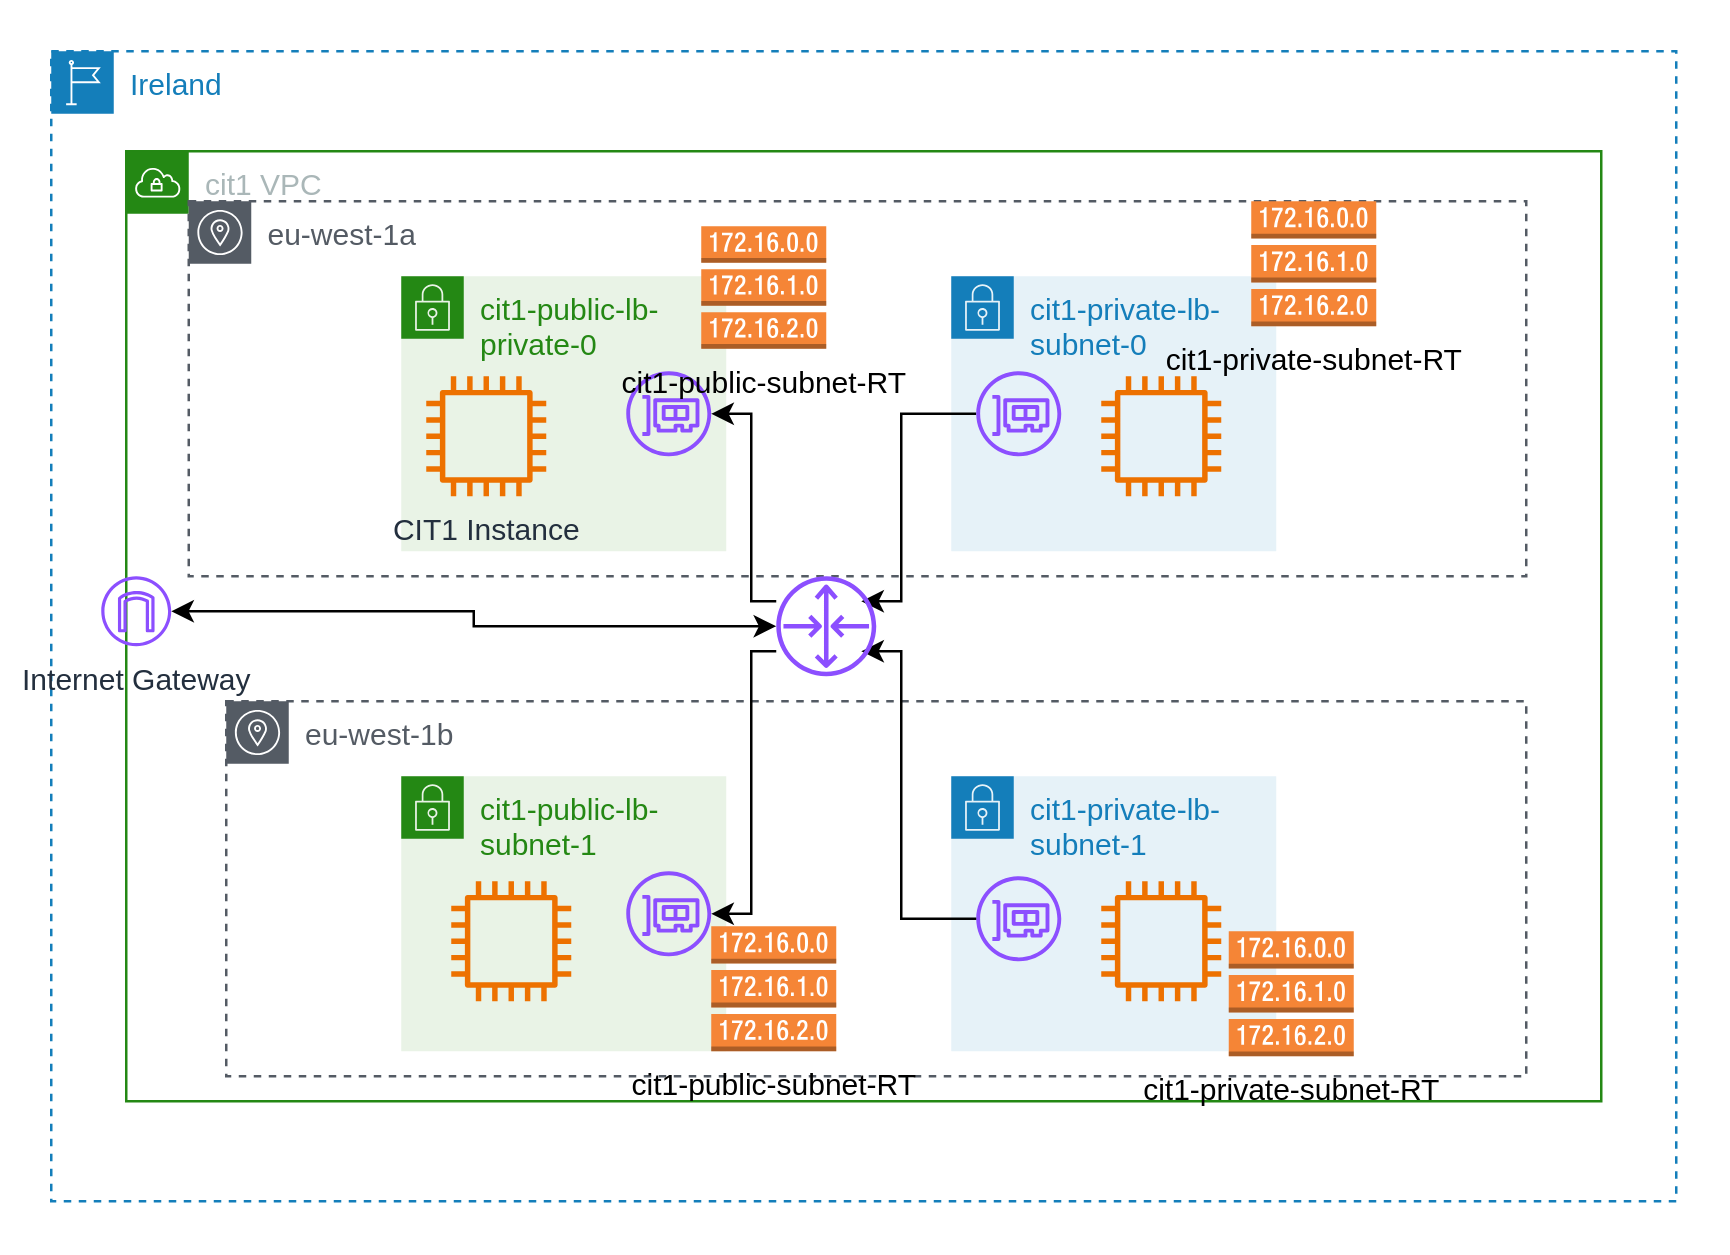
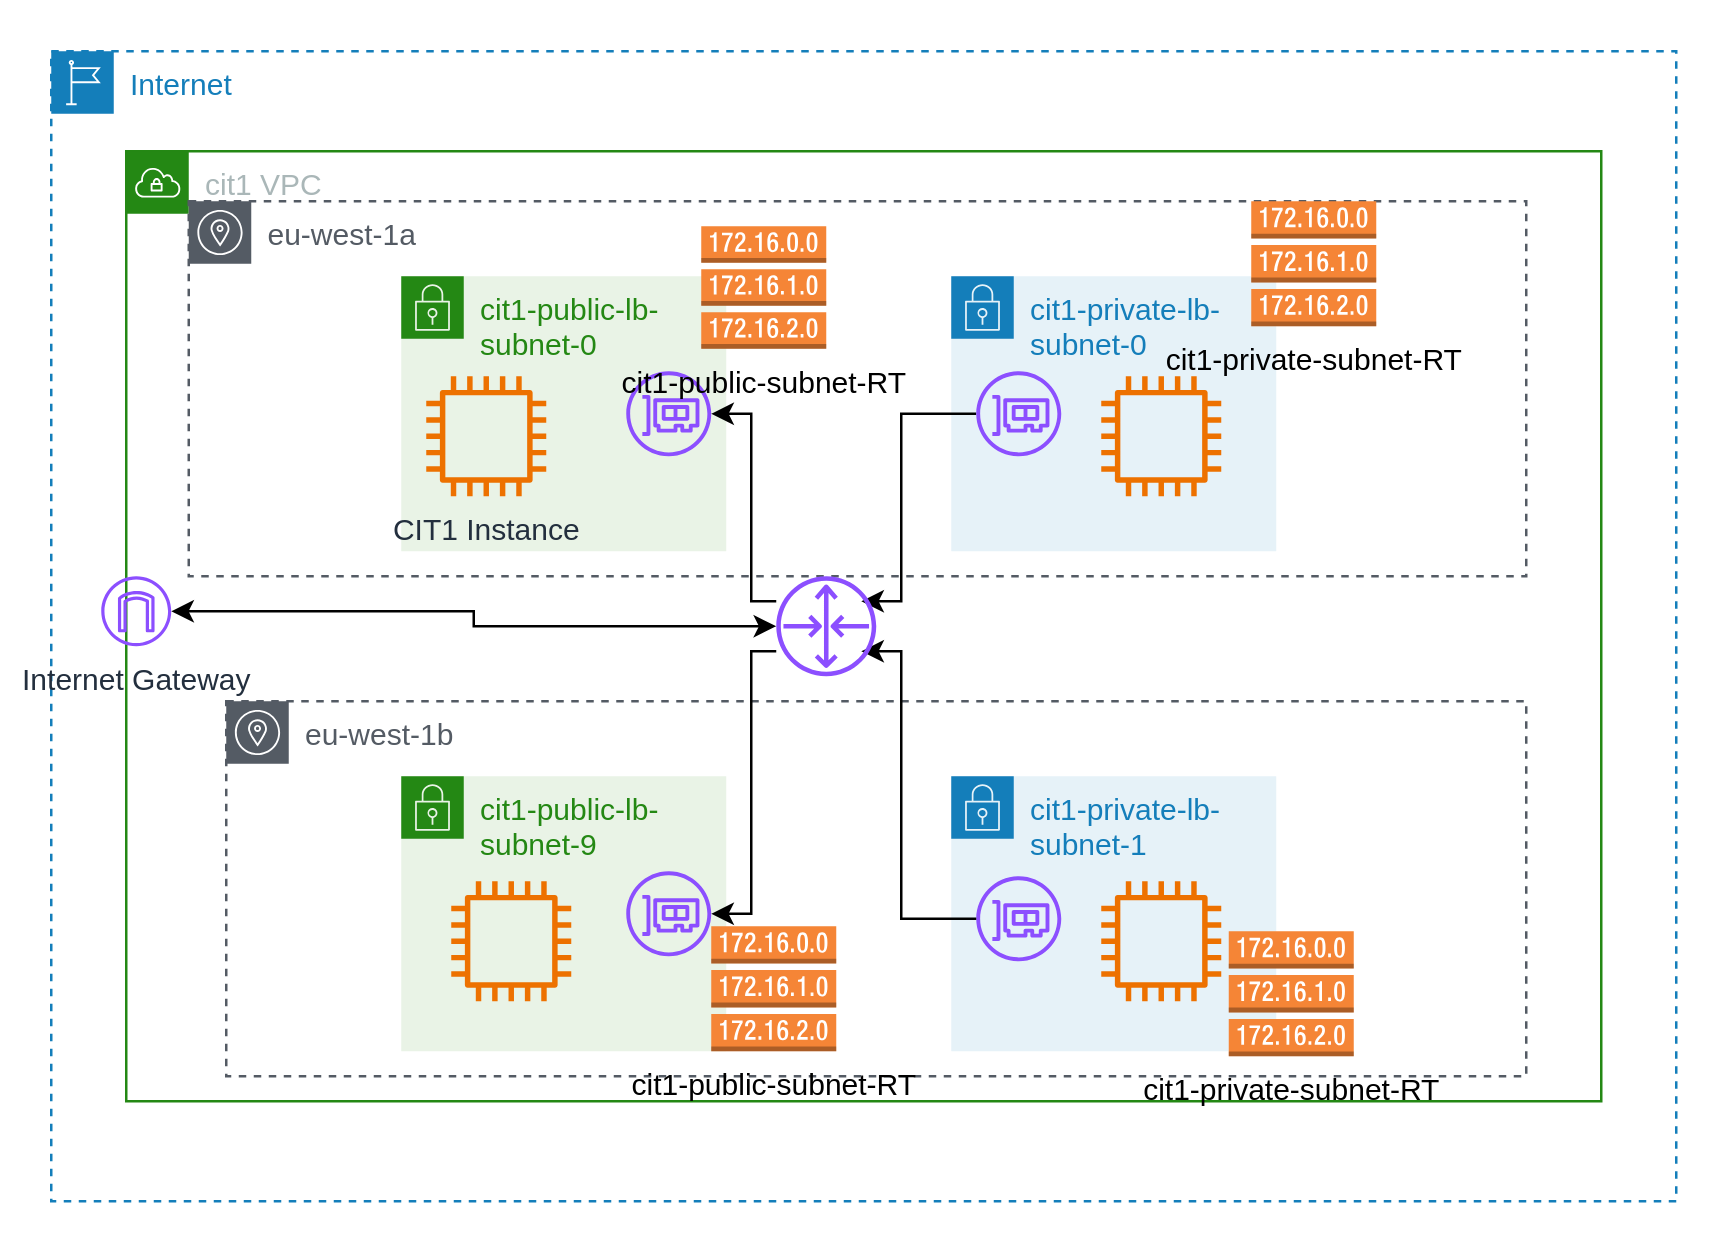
(186, 87) -> (198, 87)
(604, 330) -> (604, 330)
(604, 830) -> (604, 830)
